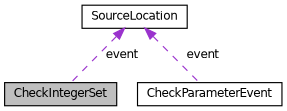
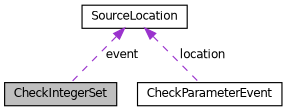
(201, 55) -> (201, 55)
